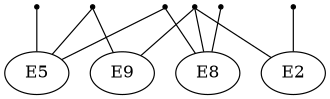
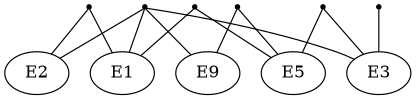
none -> (122, 73)
(208, 73) -> (379, 73)
